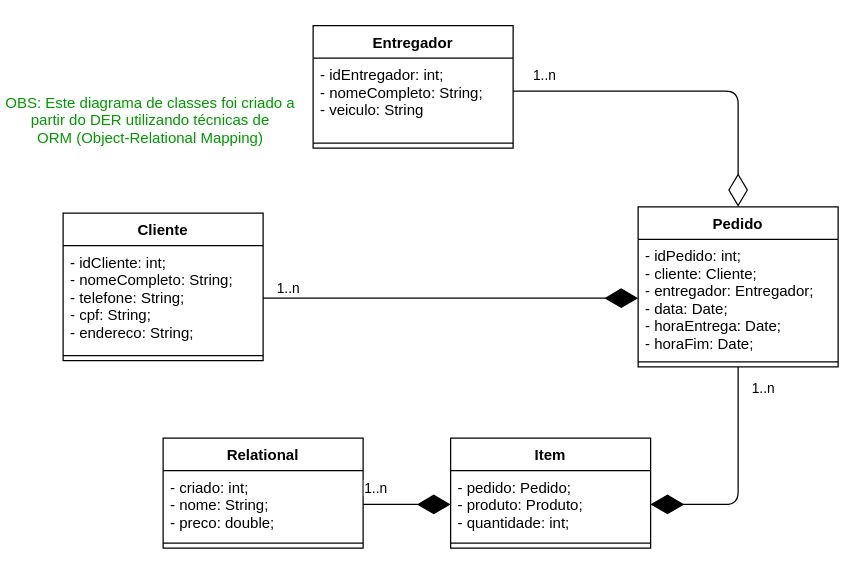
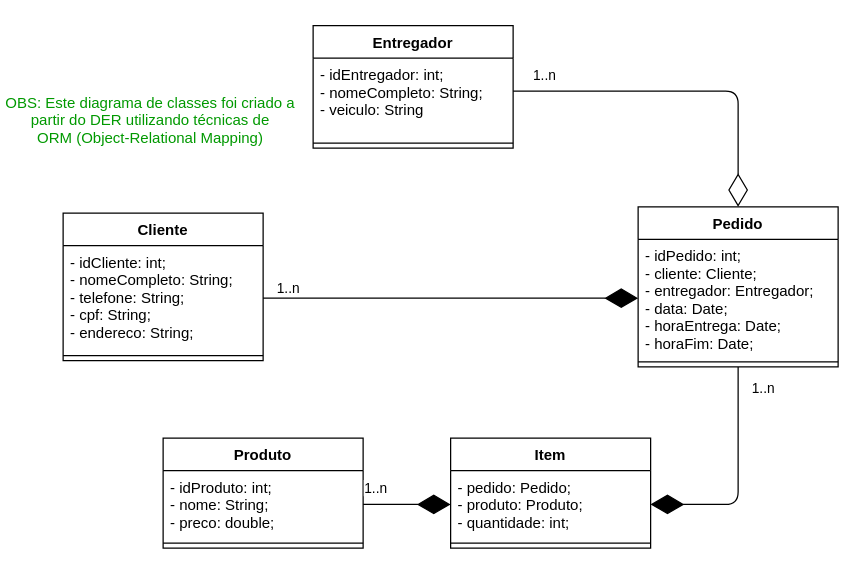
(263, 455) -> (263, 455)
(217, 488) -> (230, 488)
